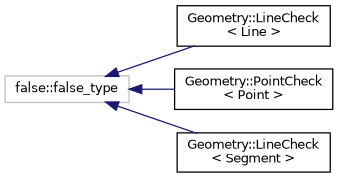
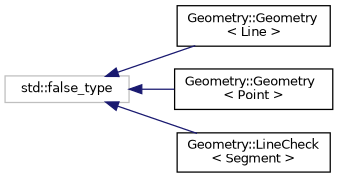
(254, 26) -> (254, 26)
(67, 89) -> (67, 89)
(254, 89) -> (254, 89)
